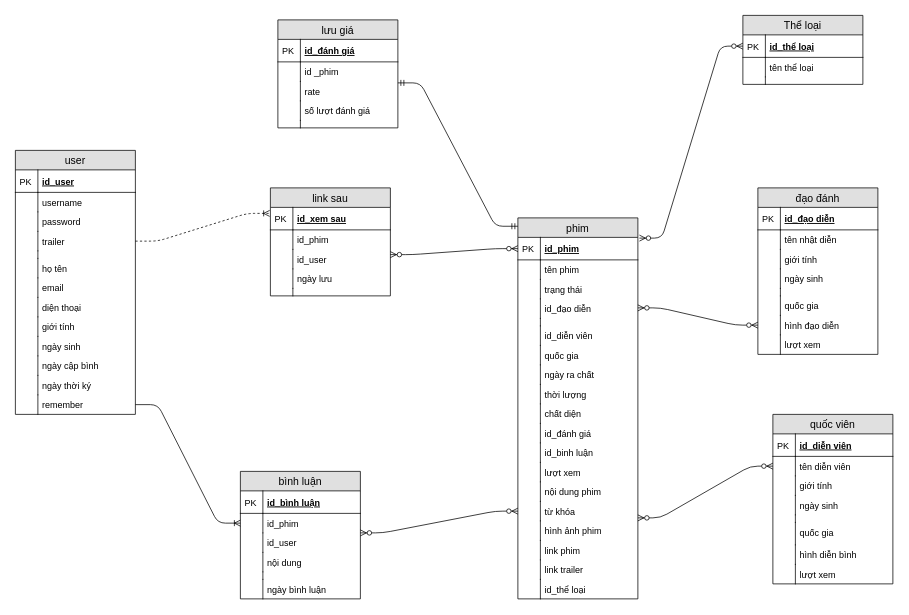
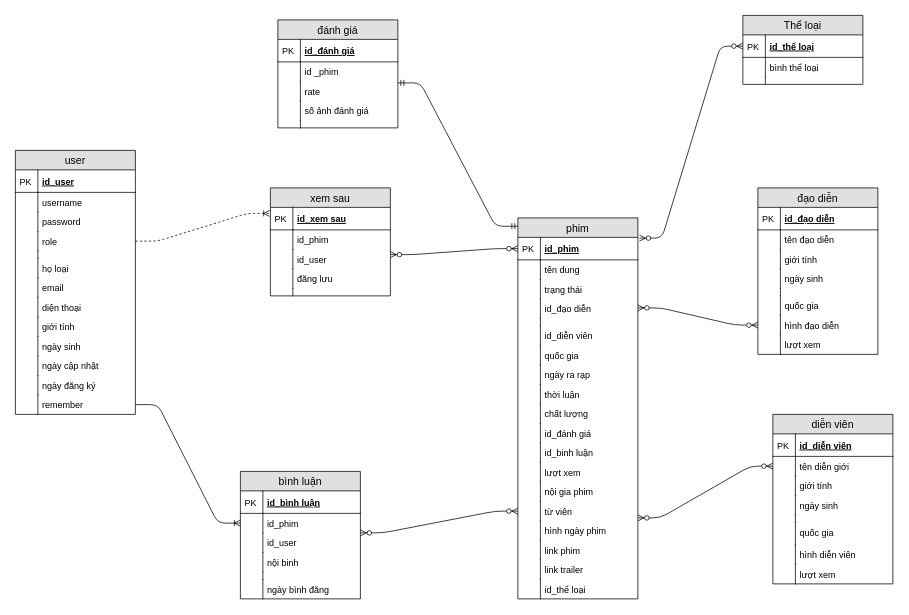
(338, 30) -> (338, 30)
(795, 68) -> (798, 68)
(339, 111) -> (338, 111)
(330, 198) -> (330, 198)
(818, 198) -> (818, 198)
(814, 240) -> (811, 240)
(57, 242) -> (51, 242)
(56, 269) -> (56, 269)
(562, 270) -> (563, 270)
(315, 279) -> (315, 279)
(72, 366) -> (72, 366)
(572, 375) -> (570, 375)
(69, 386) -> (70, 386)
(566, 395) -> (564, 395)
(565, 414) -> (567, 414)
(833, 425) -> (833, 425)
(828, 467) -> (826, 467)
(573, 492) -> (569, 492)
(561, 512) -> (560, 512)
(574, 531) -> (576, 531)
(831, 555) -> (830, 555)
(285, 563) -> (284, 563)
(299, 590) -> (300, 590)
